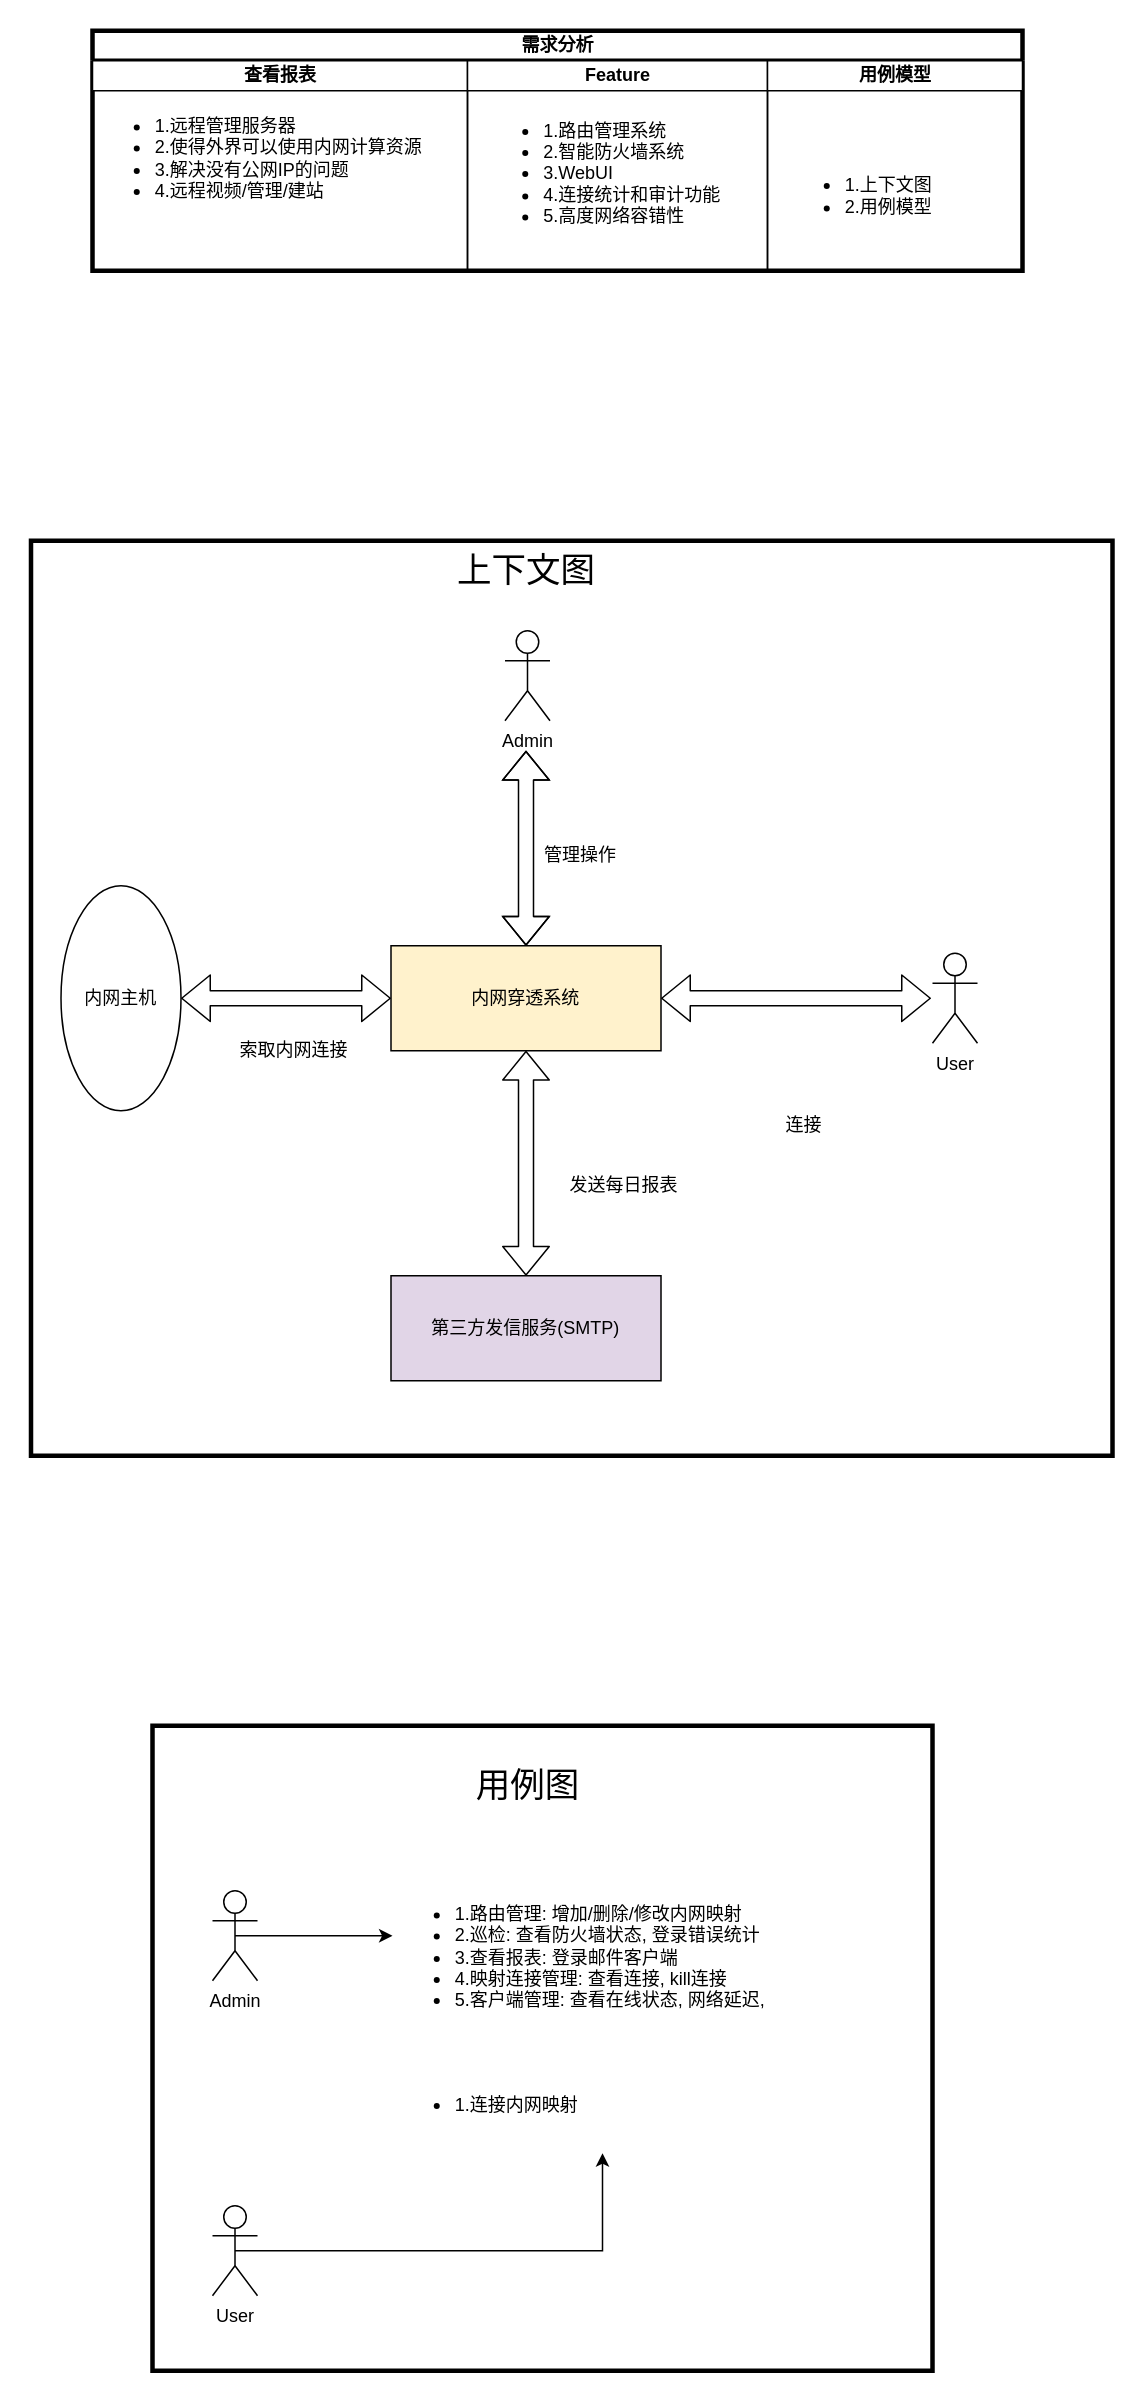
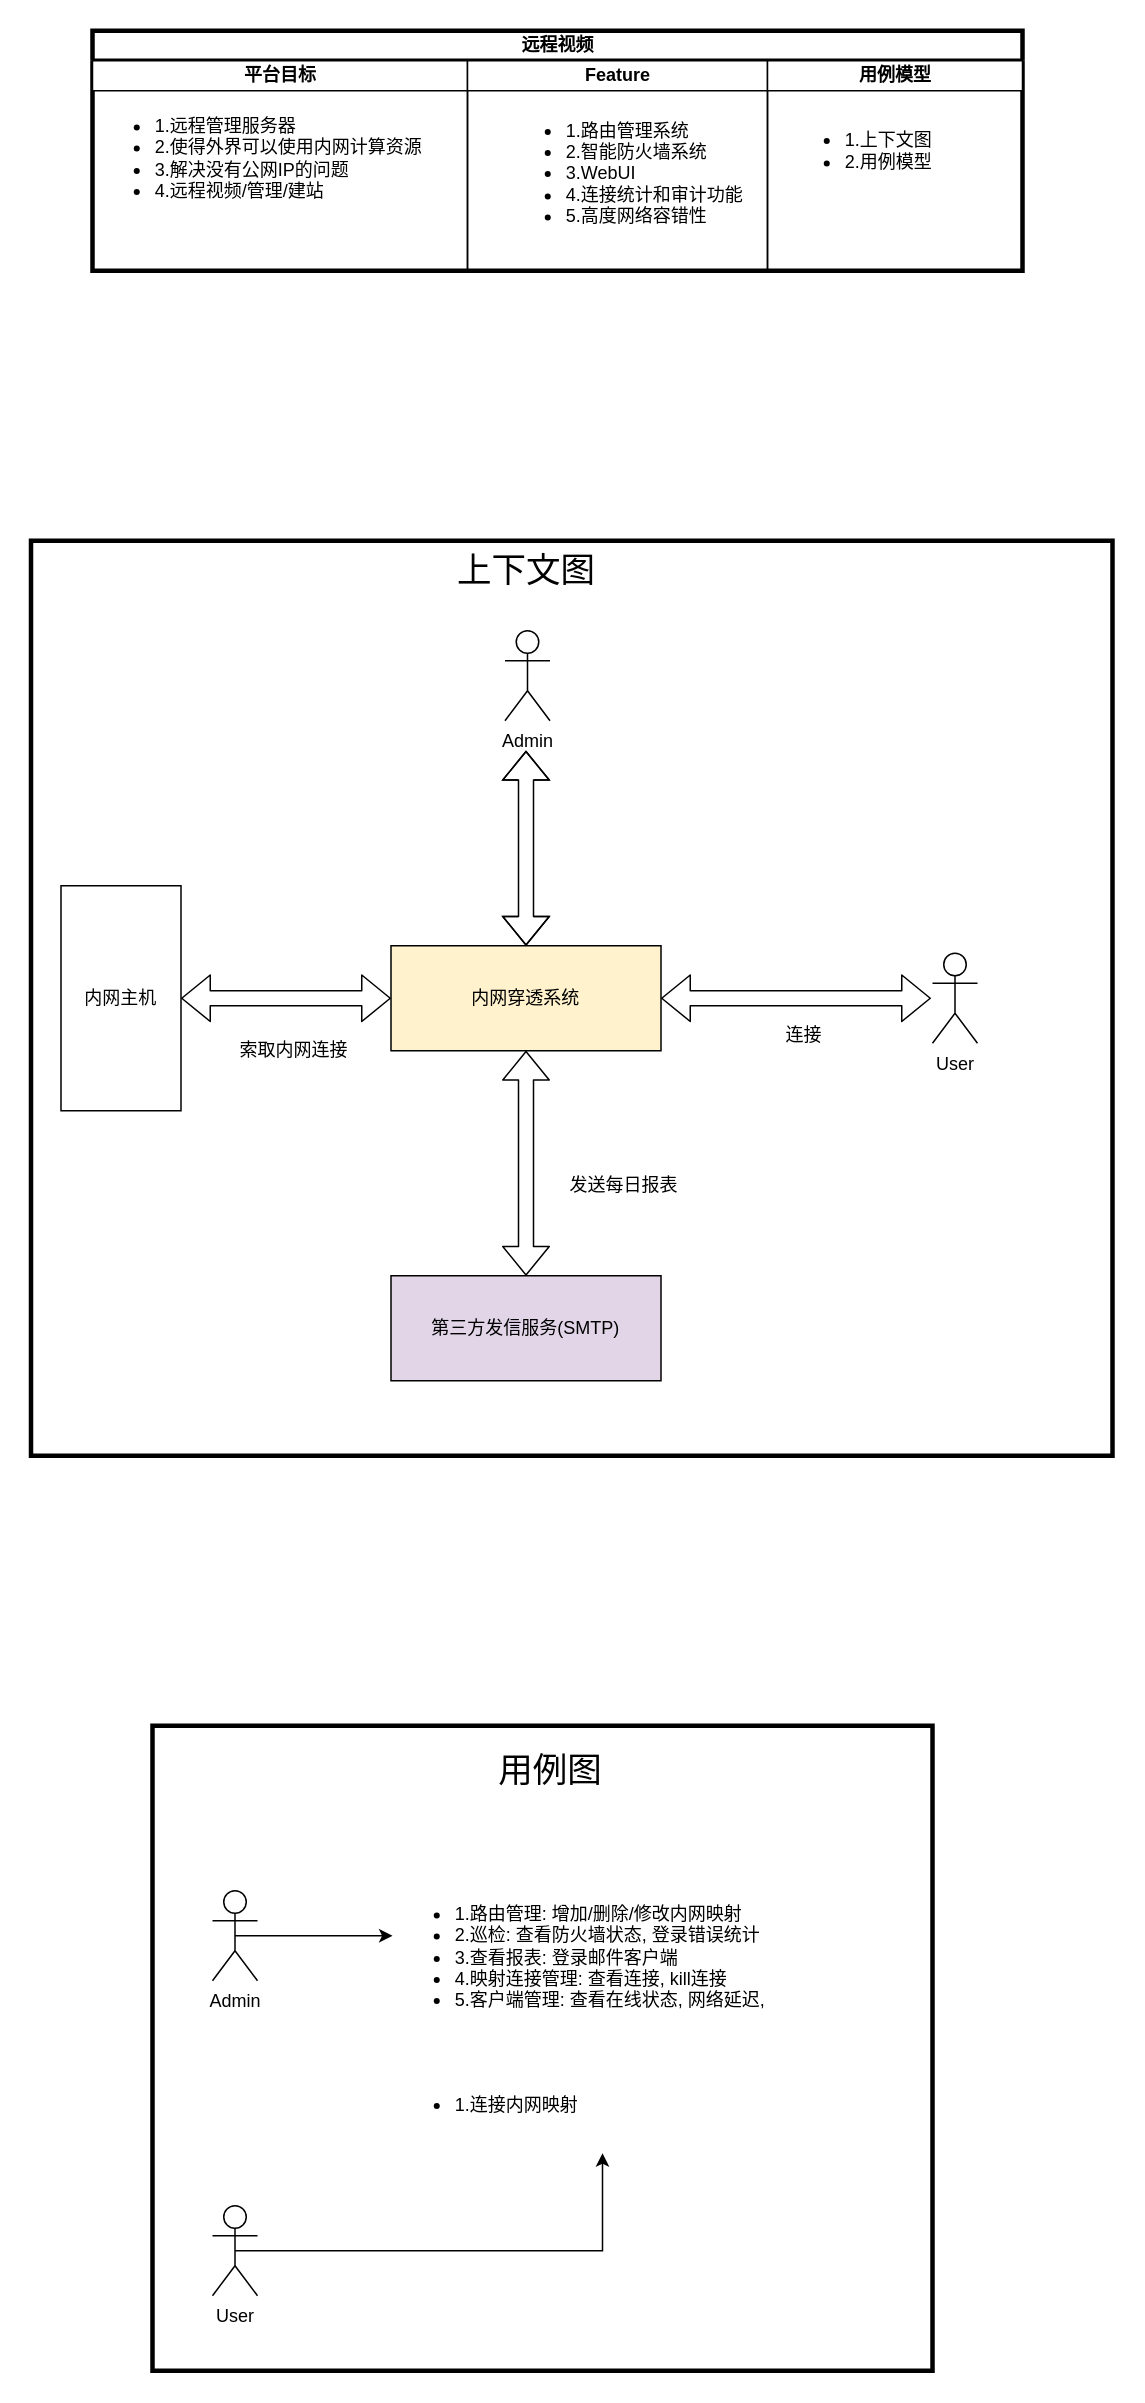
(558, 46) -> (558, 46)
(281, 76) -> (281, 76)
(608, 173) -> (631, 173)
(865, 196) -> (865, 151)
(580, 856) -> none
(121, 998) -> (121, 998)
(803, 1126) -> (803, 1036)
(527, 1786) -> (550, 1771)
